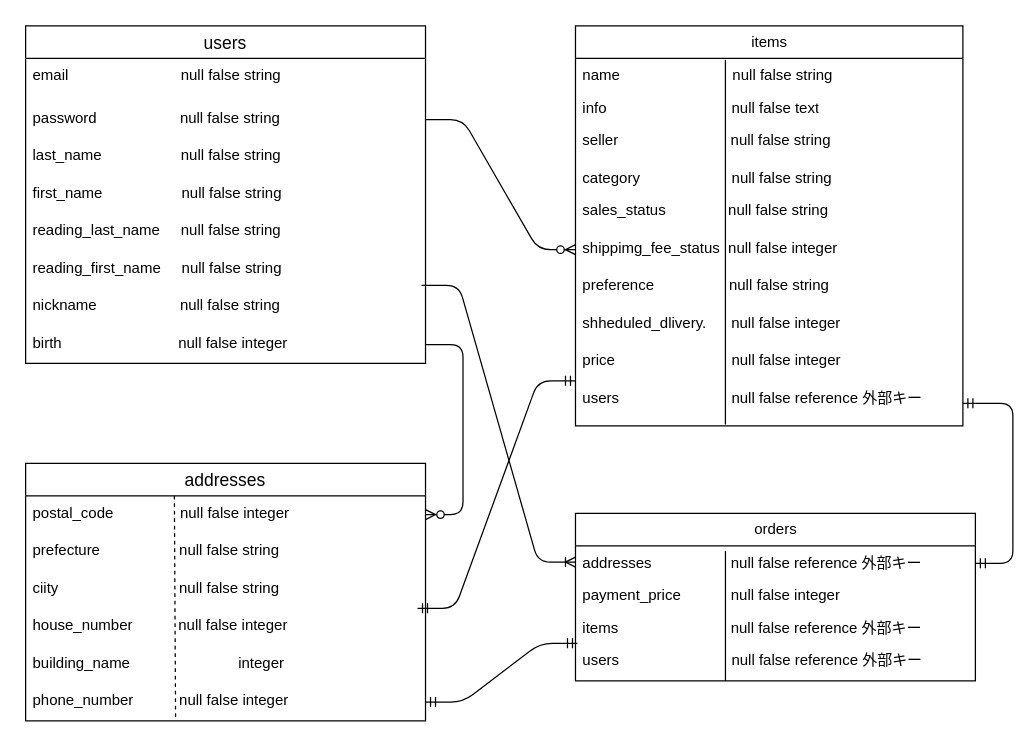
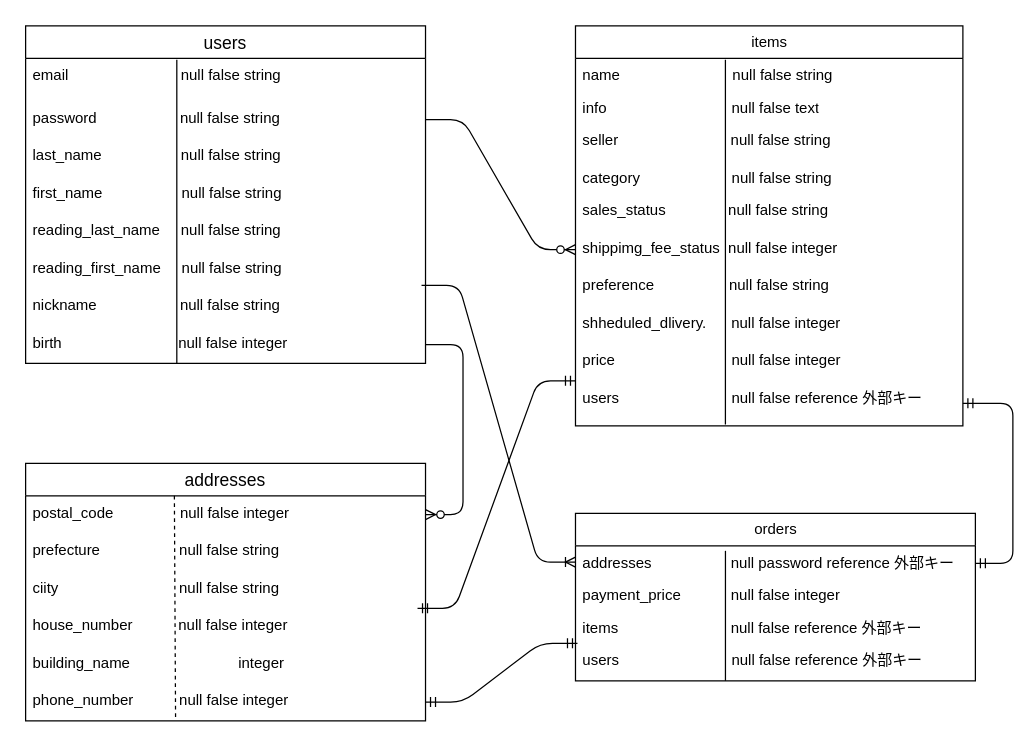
none -> (177, 211)
(777, 572) -> (777, 572)
